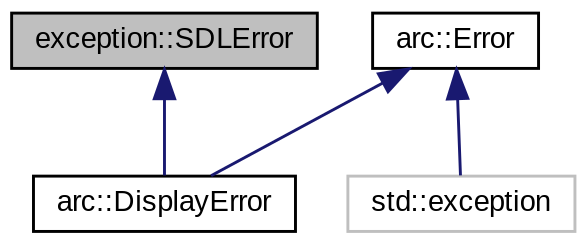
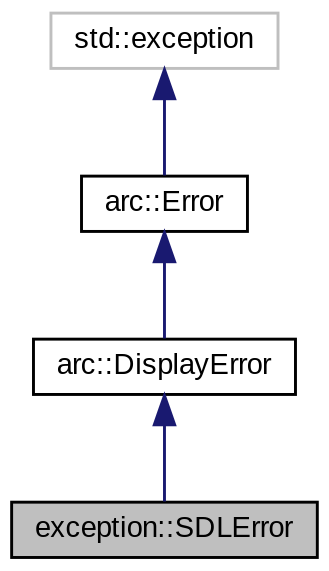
(164, 137) -> (164, 464)
(459, 137) -> (164, 137)
